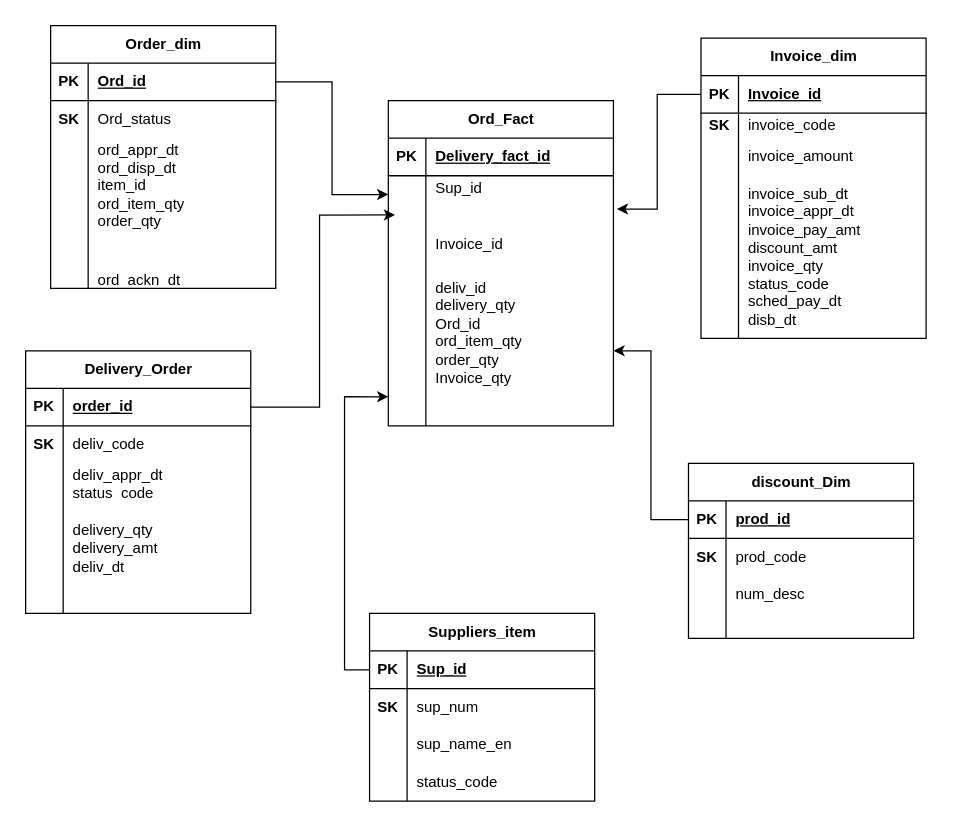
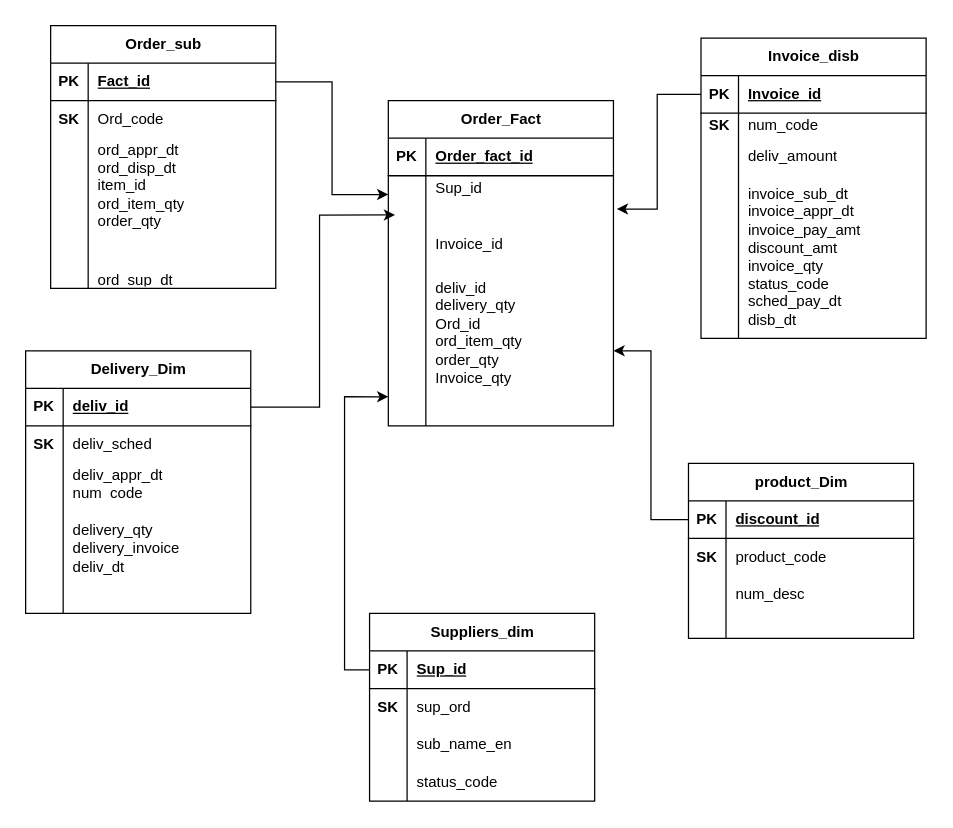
(164, 44) -> (164, 44)
(814, 57) -> (814, 57)
(121, 82) -> (126, 82)
(140, 119) -> (132, 119)
(501, 119) -> (501, 119)
(795, 126) -> (782, 126)
(497, 157) -> (488, 157)
(803, 157) -> (795, 157)
(144, 269) -> (140, 269)
(139, 369) -> (139, 369)
(105, 407) -> (101, 407)
(111, 444) -> (115, 444)
(124, 482) -> (124, 482)
(801, 482) -> (801, 482)
(763, 519) -> (778, 519)
(120, 557) -> (133, 557)
(773, 557) -> (786, 557)
(483, 632) -> (483, 632)
(446, 707) -> (446, 707)
(463, 744) -> (463, 744)
